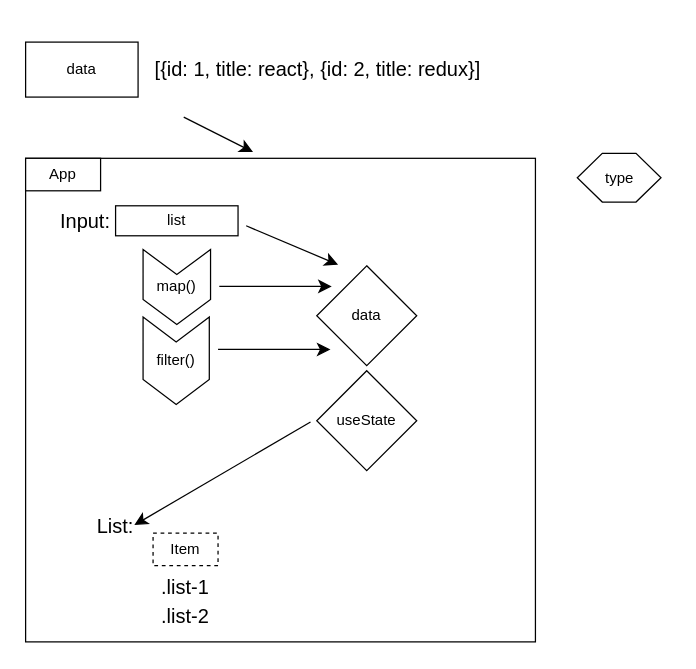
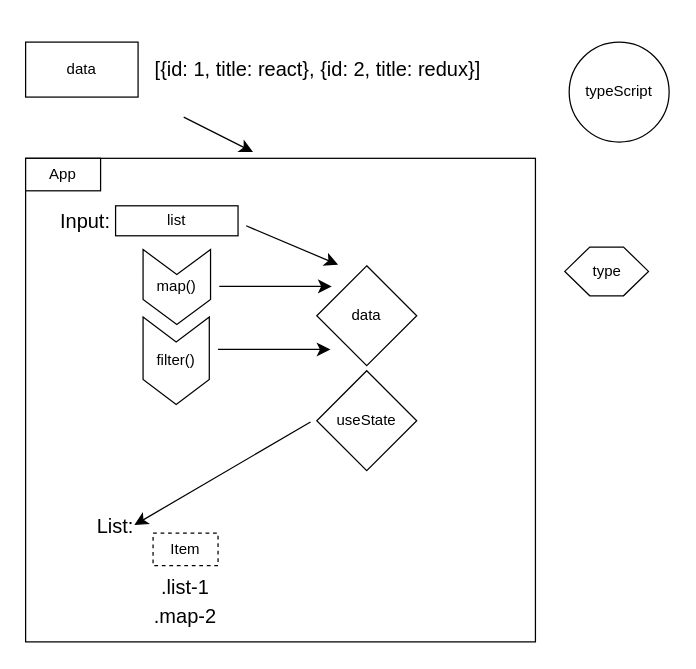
none -> (619, 92)
(619, 178) -> (607, 271)
(186, 616) -> (186, 616)
